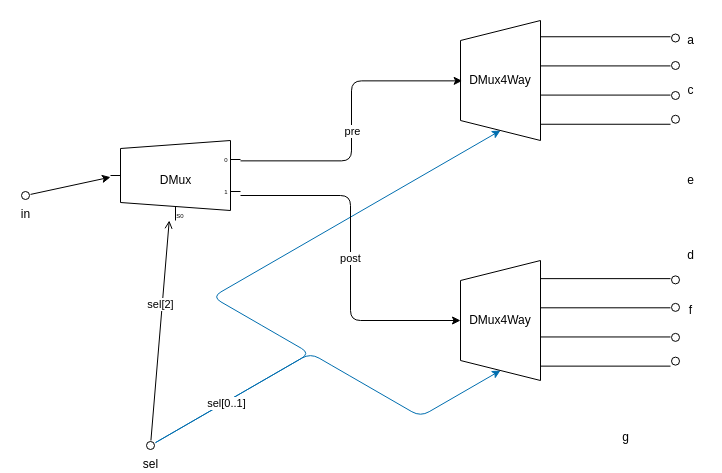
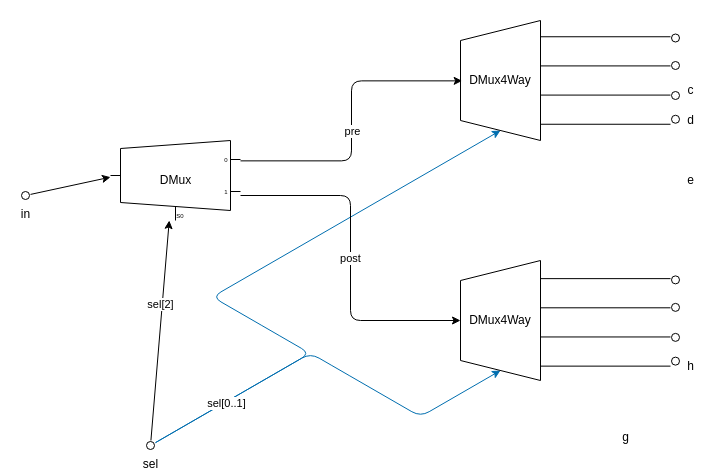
(691, 41) -> none
(169, 226) -> (169, 228)
(691, 256) -> (691, 121)
(691, 311) -> none
none -> (691, 366)
